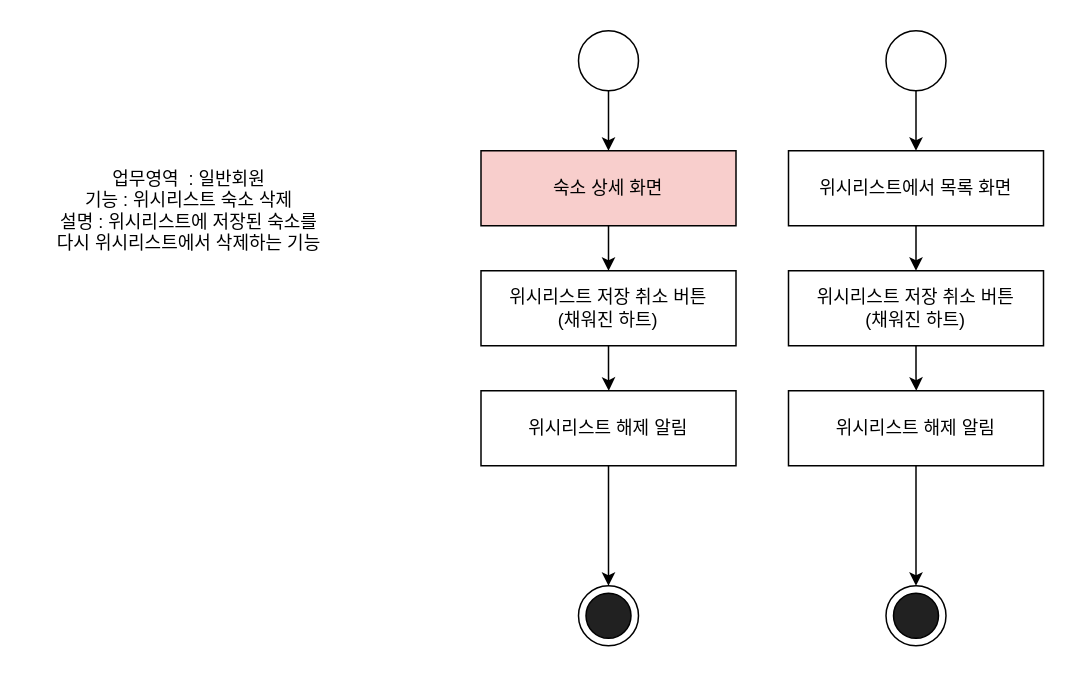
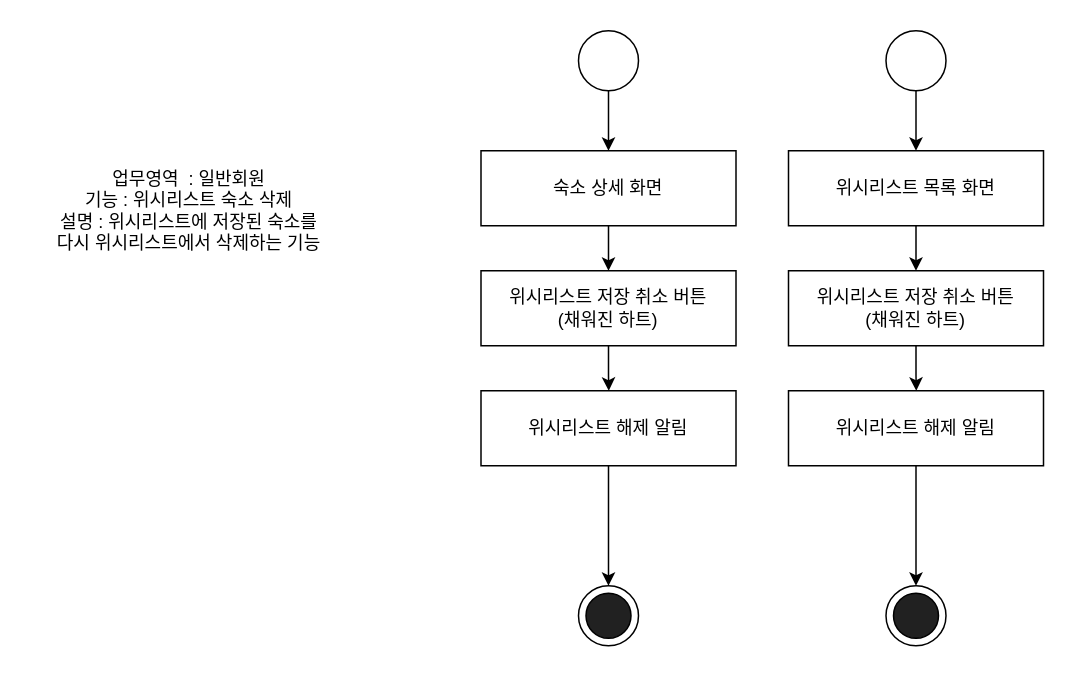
(608, 188) -> (608, 188)
(916, 188) -> (916, 188)
